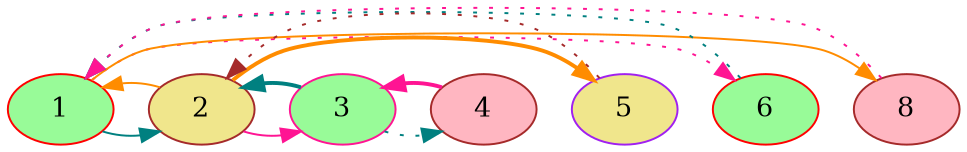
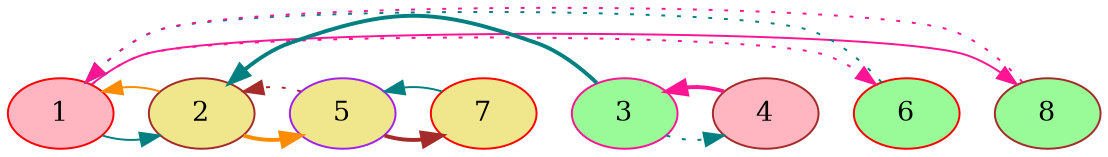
(474, 33) -> (544, 34)
(61, 109) -> (61, 114)
(907, 109) -> (1048, 114)
none -> (484, 114)
(262, 135) -> none
